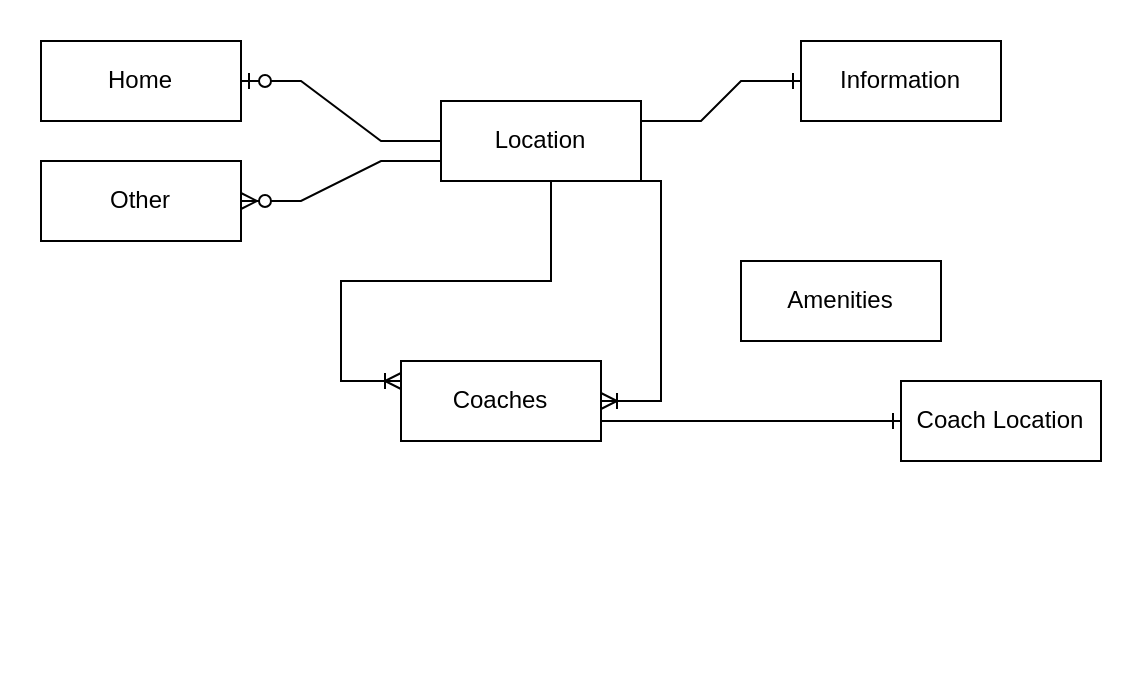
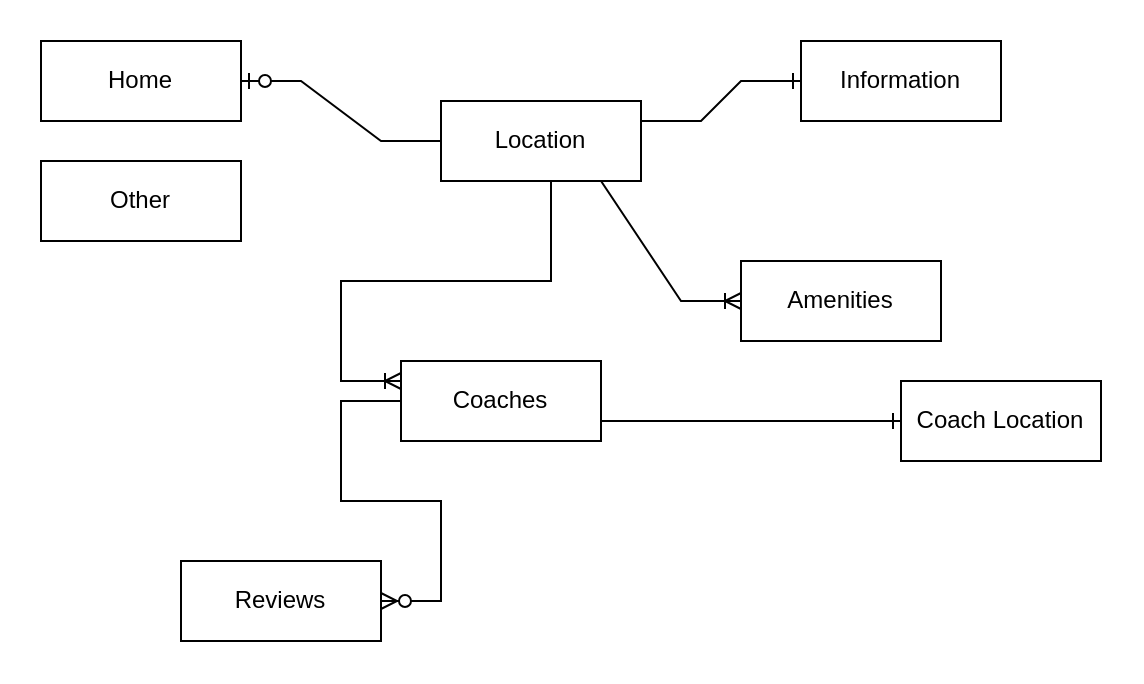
(341, 181) -> none
(661, 310) -> (657, 265)
none -> (391, 501)
none -> (281, 601)
